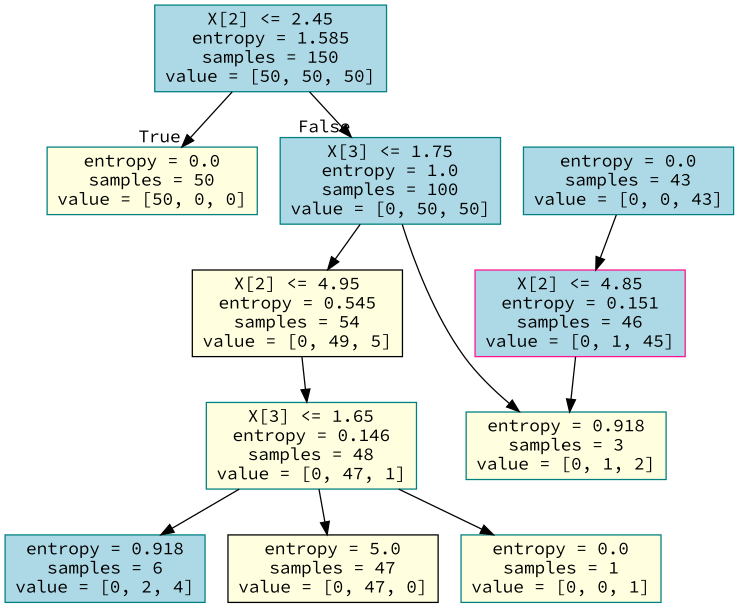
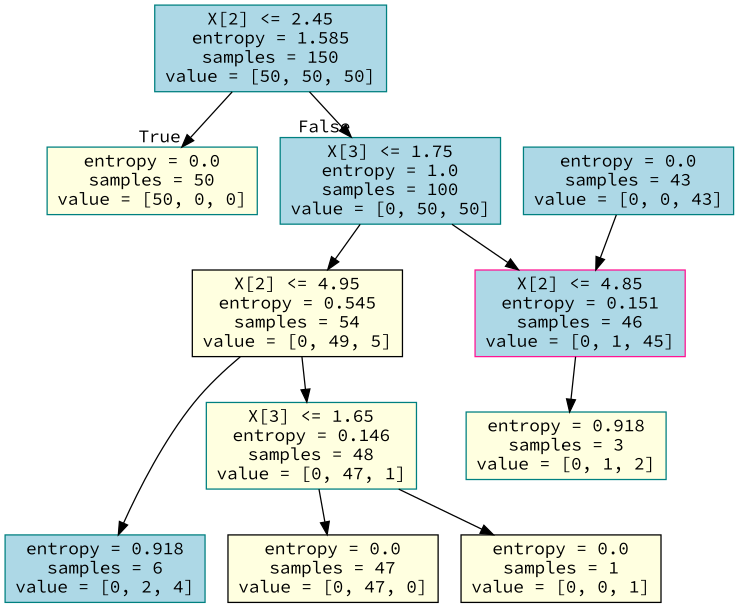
(443, 322) -> (480, 243)
(206, 509) -> (172, 433)
(333, 569) -> (333, 569)
(561, 569) -> (561, 569)
